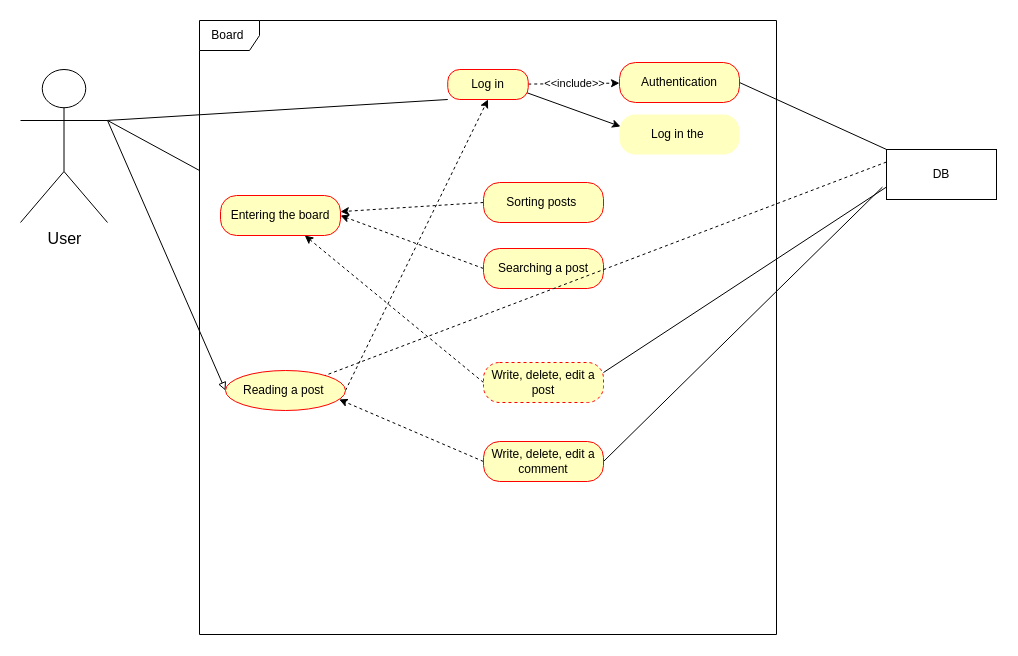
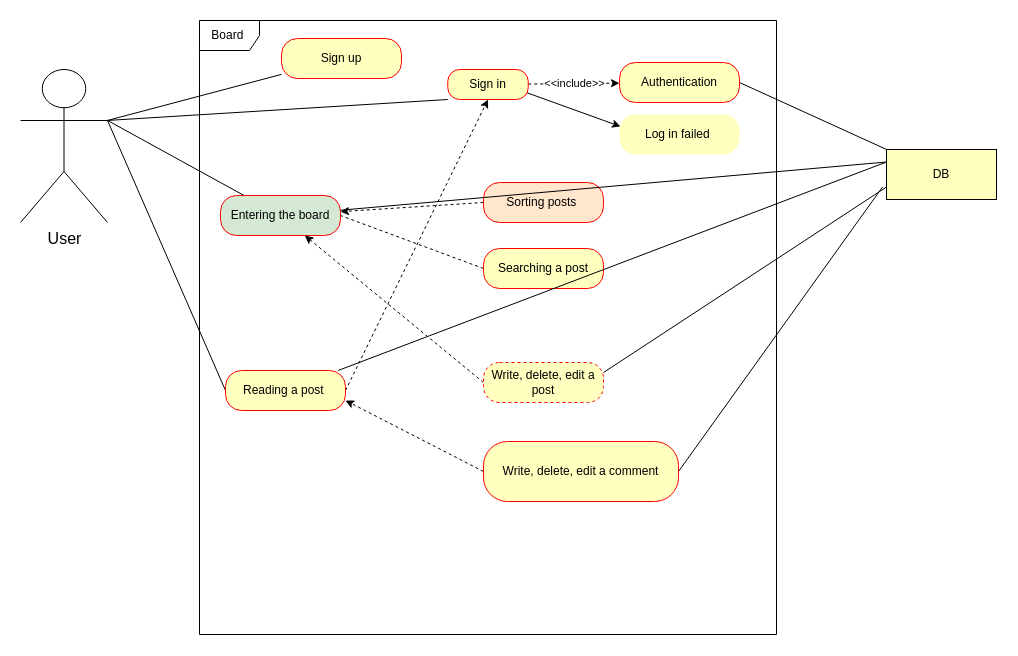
none -> (342, 59)
(488, 85) -> (488, 85)
none -> (197, 97)
(680, 135) -> (680, 135)
(181, 160) -> (222, 183)
(942, 175) -> (942, 175)
none -> (612, 186)
(544, 203) -> (544, 203)
(281, 216) -> (281, 216)
(347, 218) -> (344, 217)
(604, 269) -> (610, 267)
(221, 381) -> (223, 385)
(286, 391) -> (286, 391)
(544, 462) -> (581, 472)
